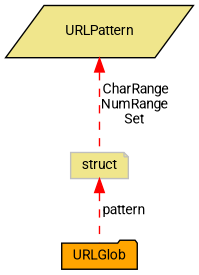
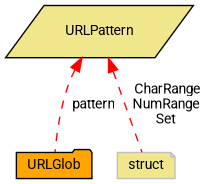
(99, 218) -> (61, 110)
